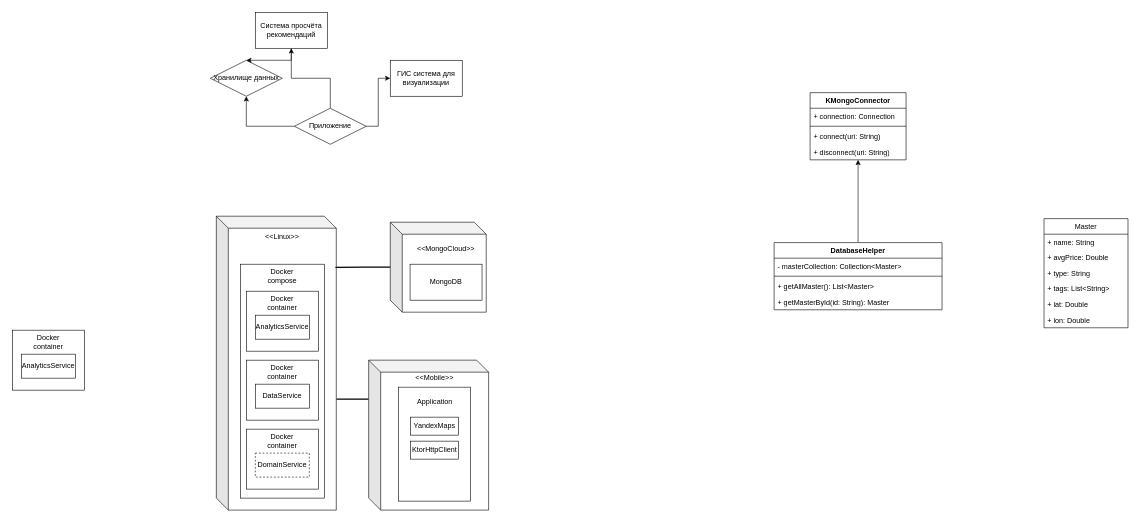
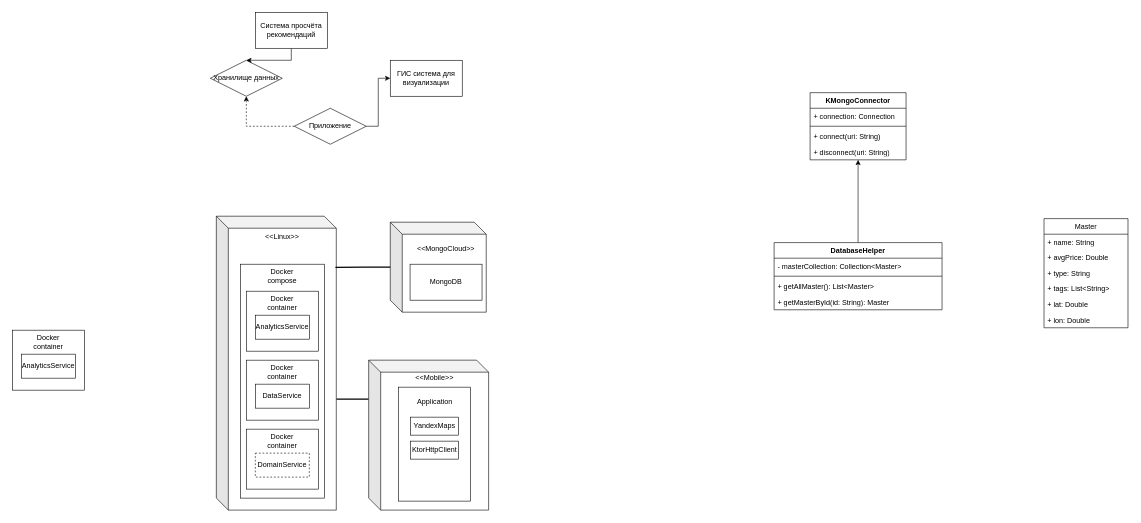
(318, 78) -> none
(257, 126) -> (257, 126)
